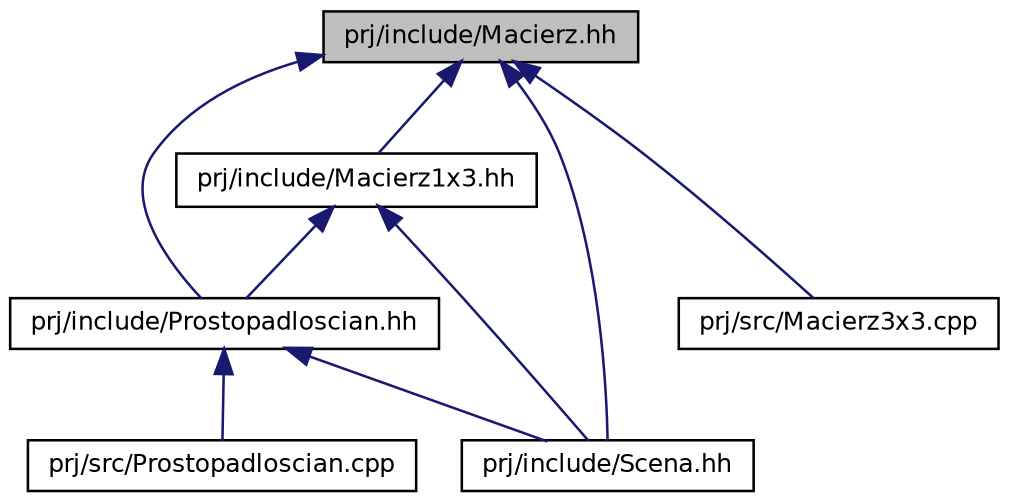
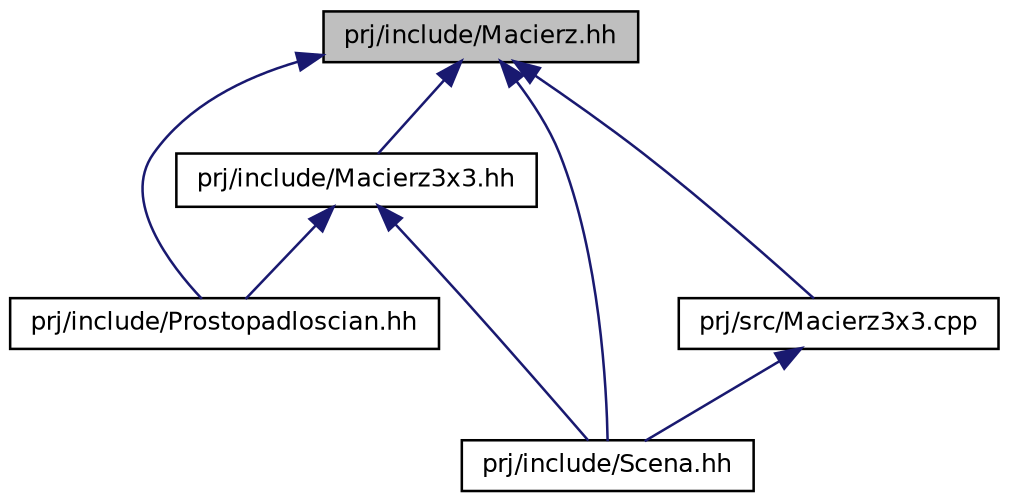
(357, 180) -> (357, 180)
(428, 399) -> (712, 401)
(222, 466) -> none
